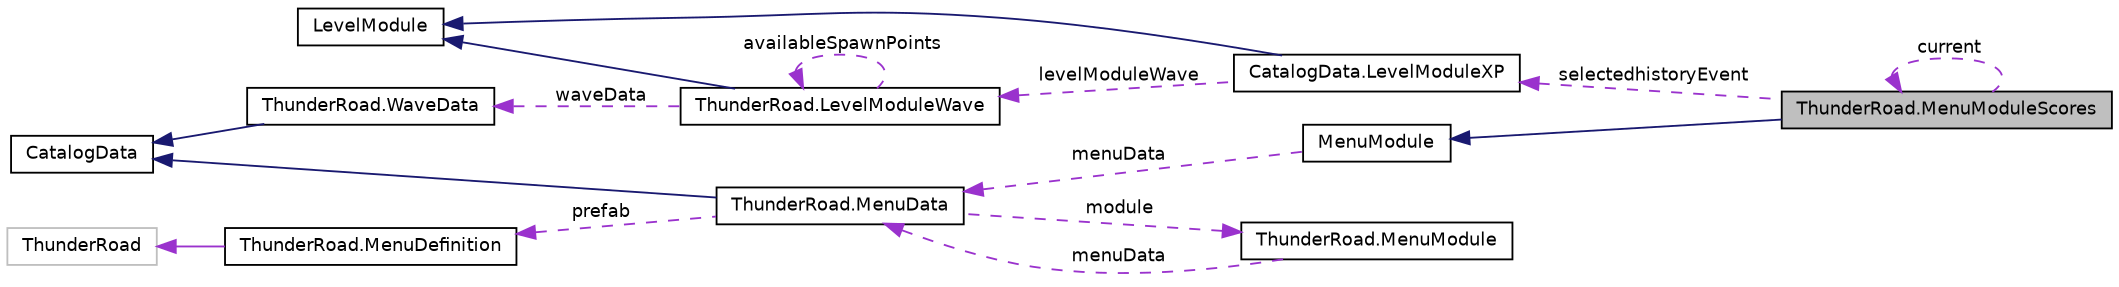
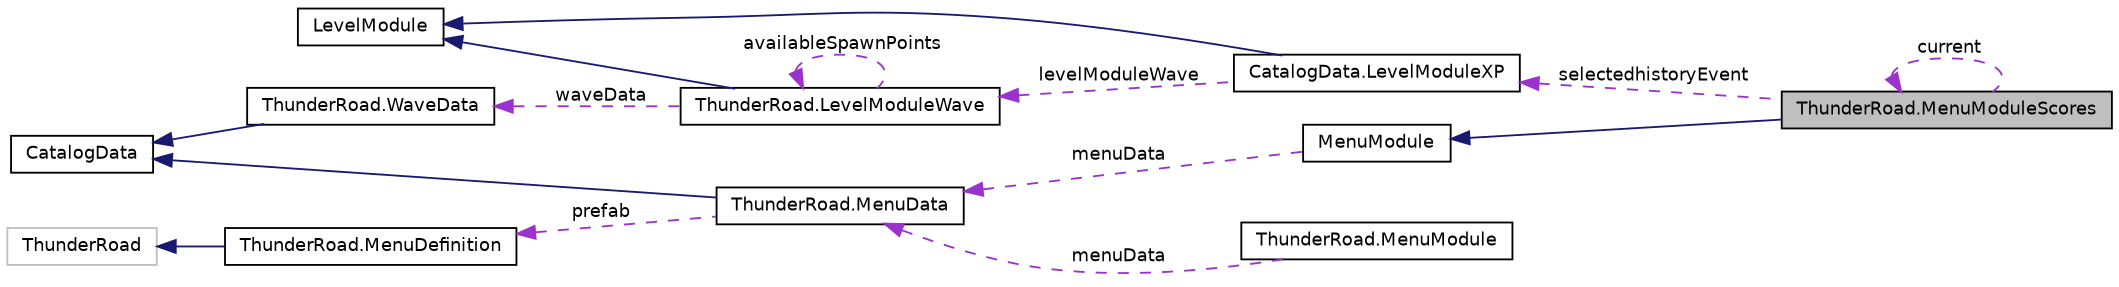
(1093, 222) -> none
(200, 246) -> (200, 246)
